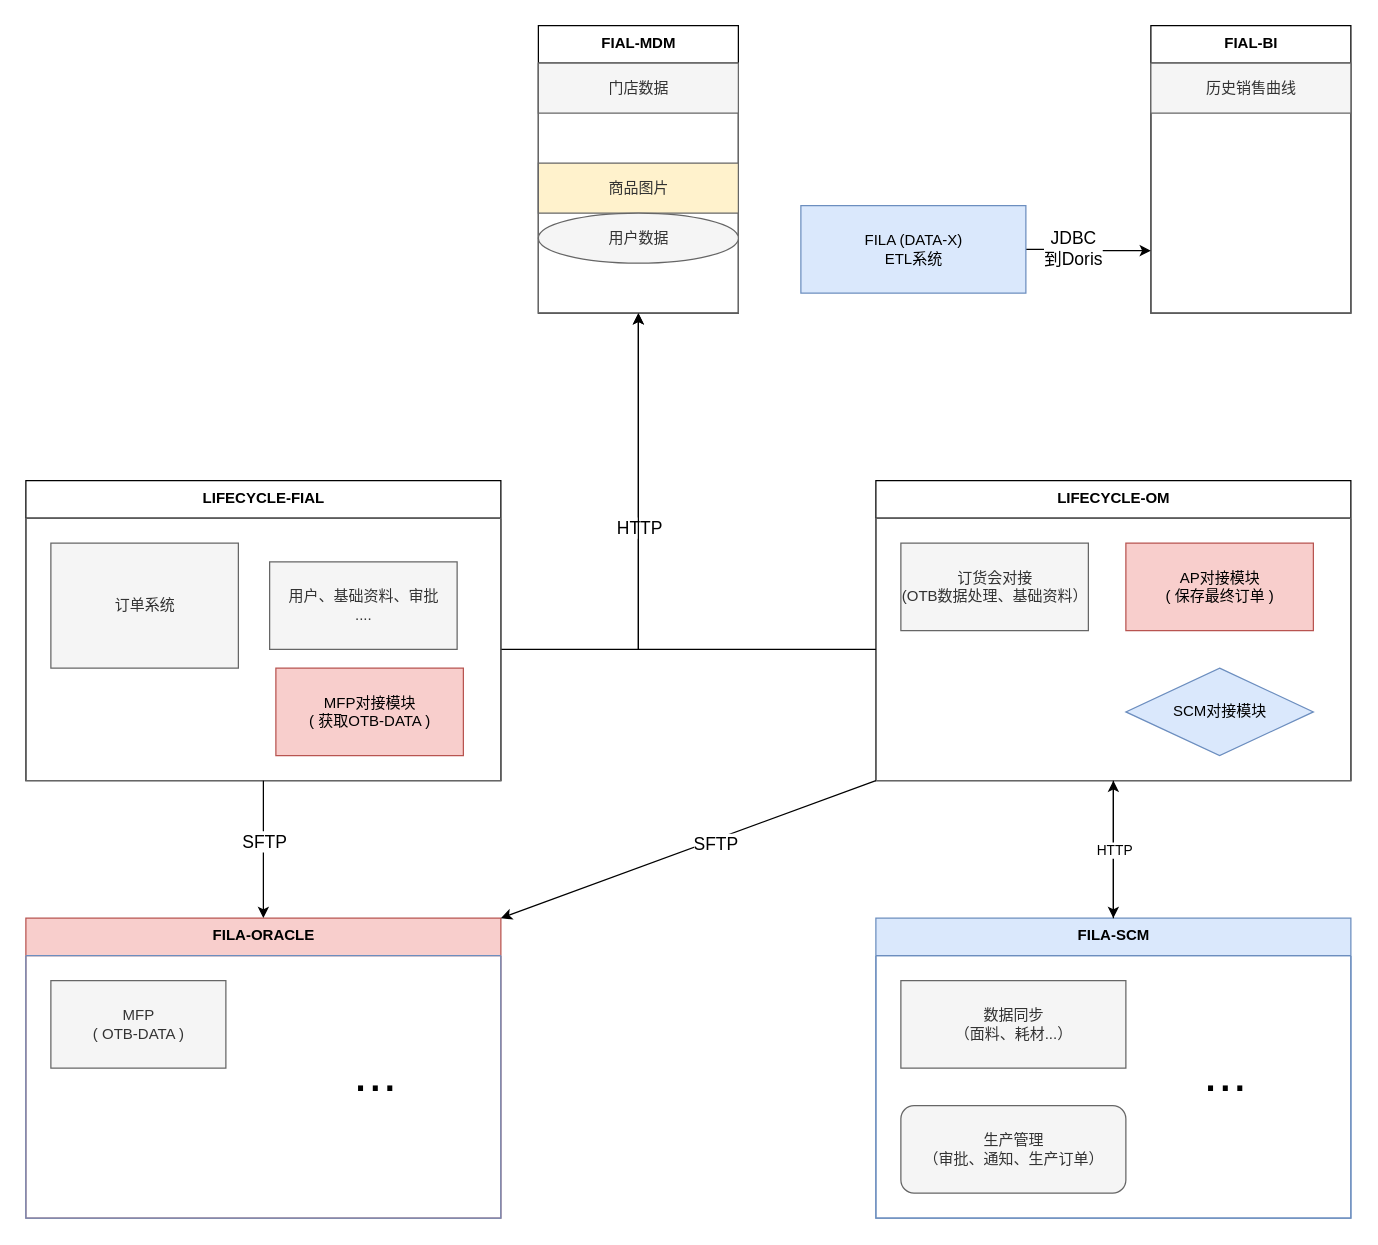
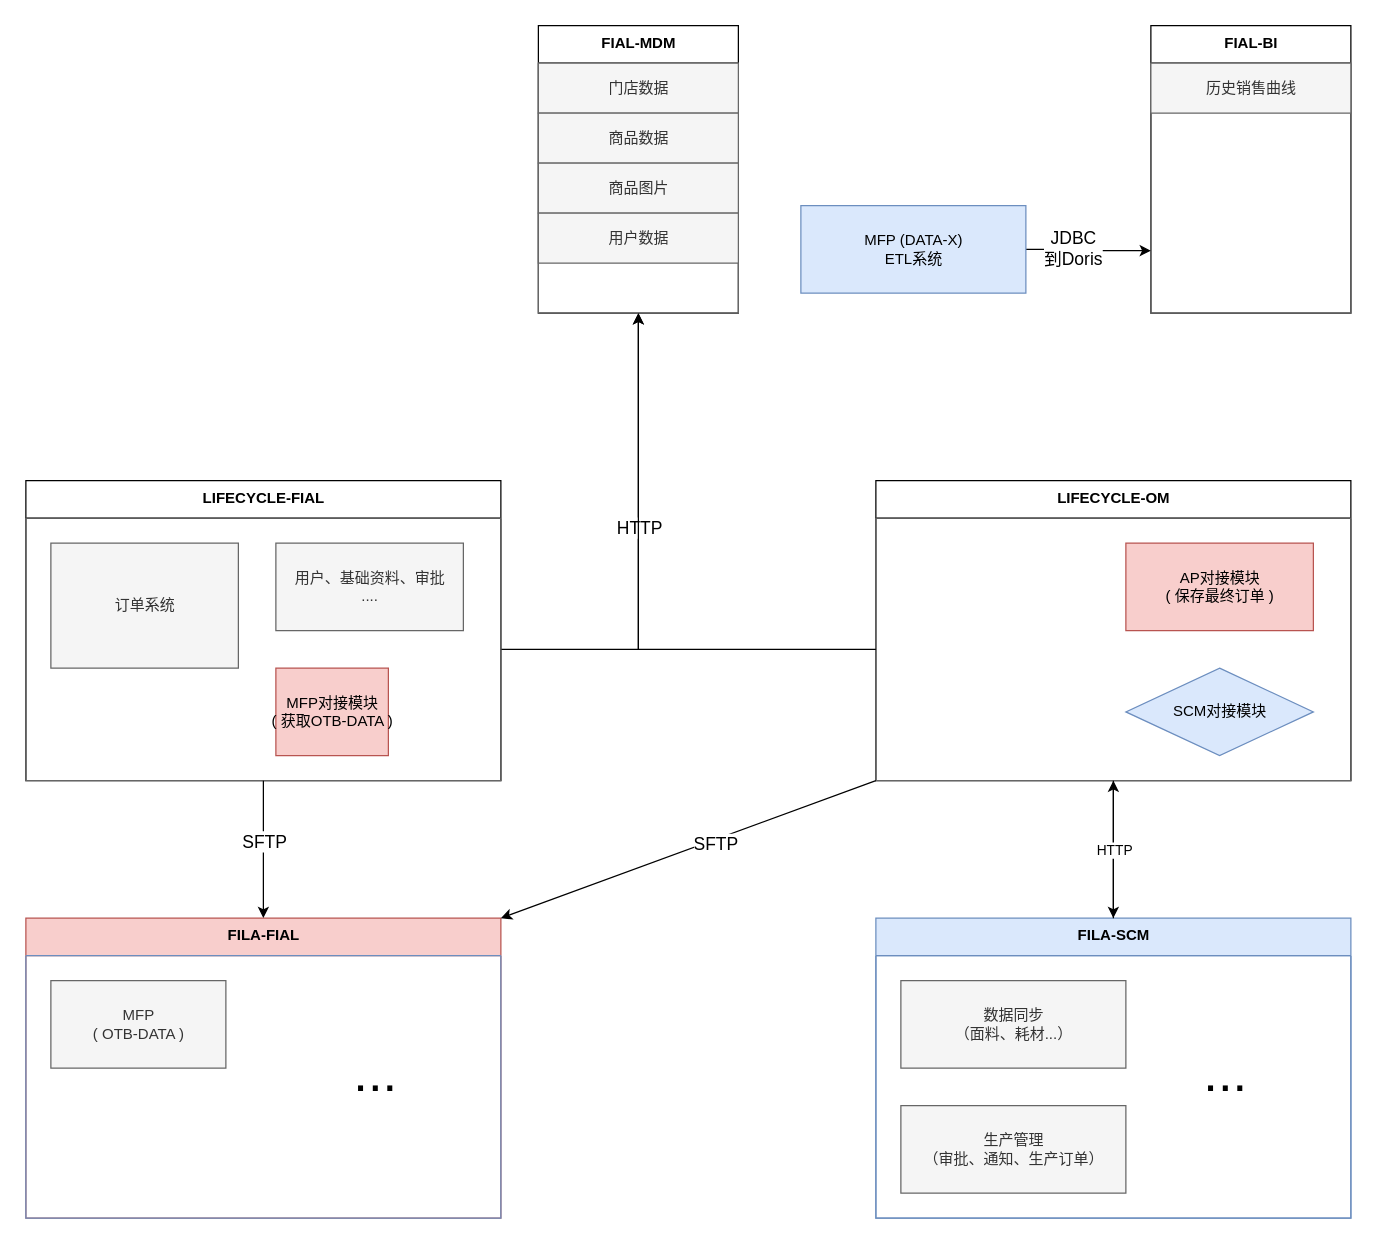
none -> (638, 138)
(638, 188) -> (638, 188)
(638, 238) -> (638, 238)
(914, 249) -> (914, 249)
(994, 587) -> none
(363, 606) -> (369, 587)
(369, 712) -> (332, 712)
(264, 936) -> (264, 936)
(1013, 1149) -> (1013, 1149)
